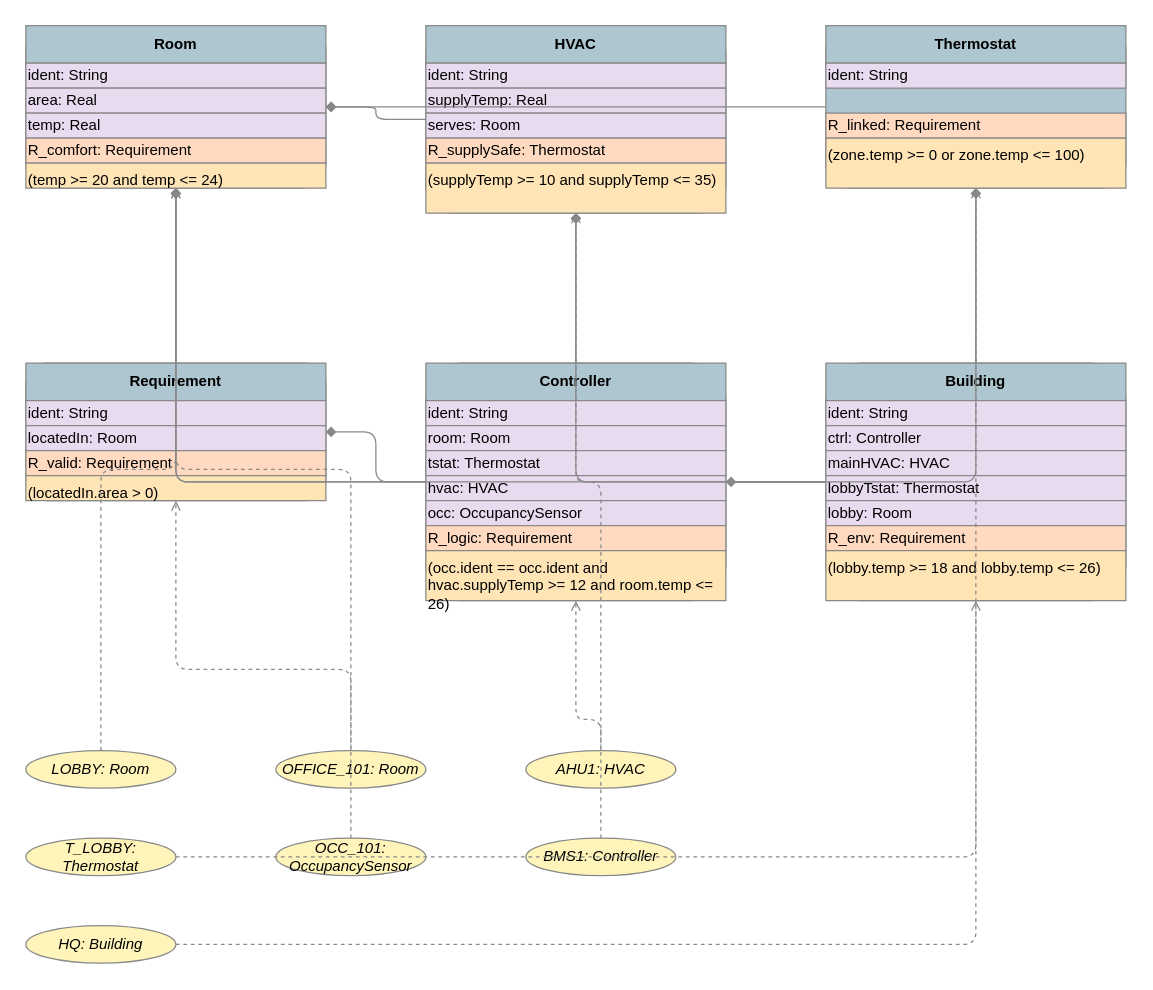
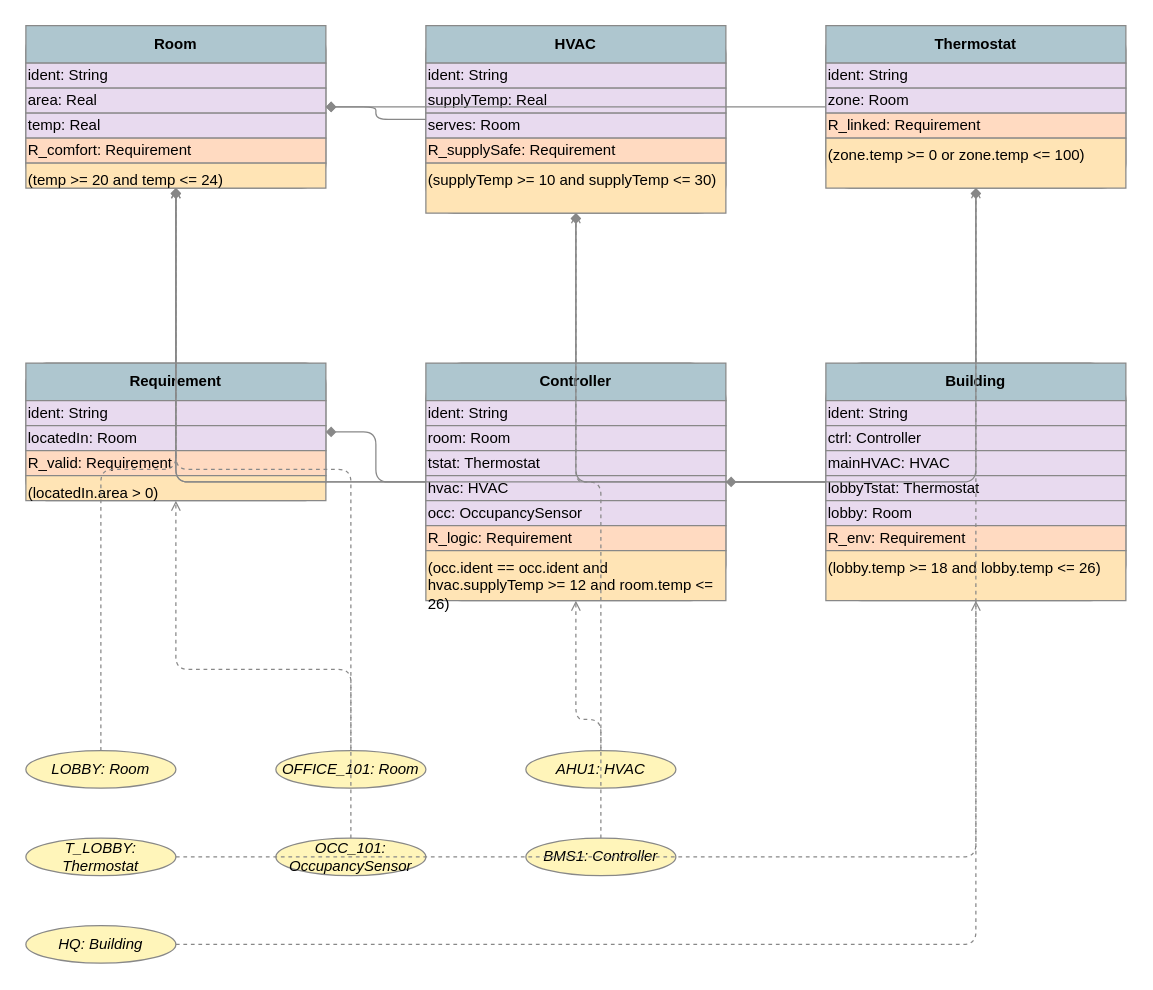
none -> (976, 101)
(523, 151) -> (525, 151)
(576, 181) -> (576, 181)
